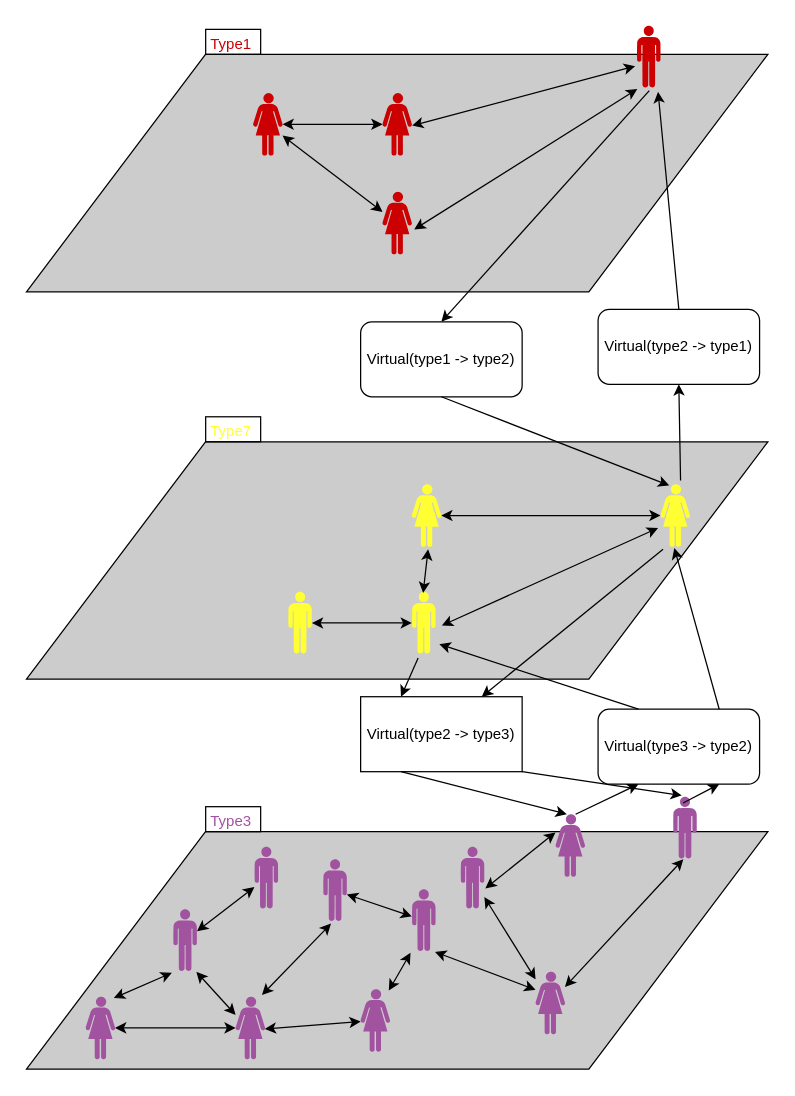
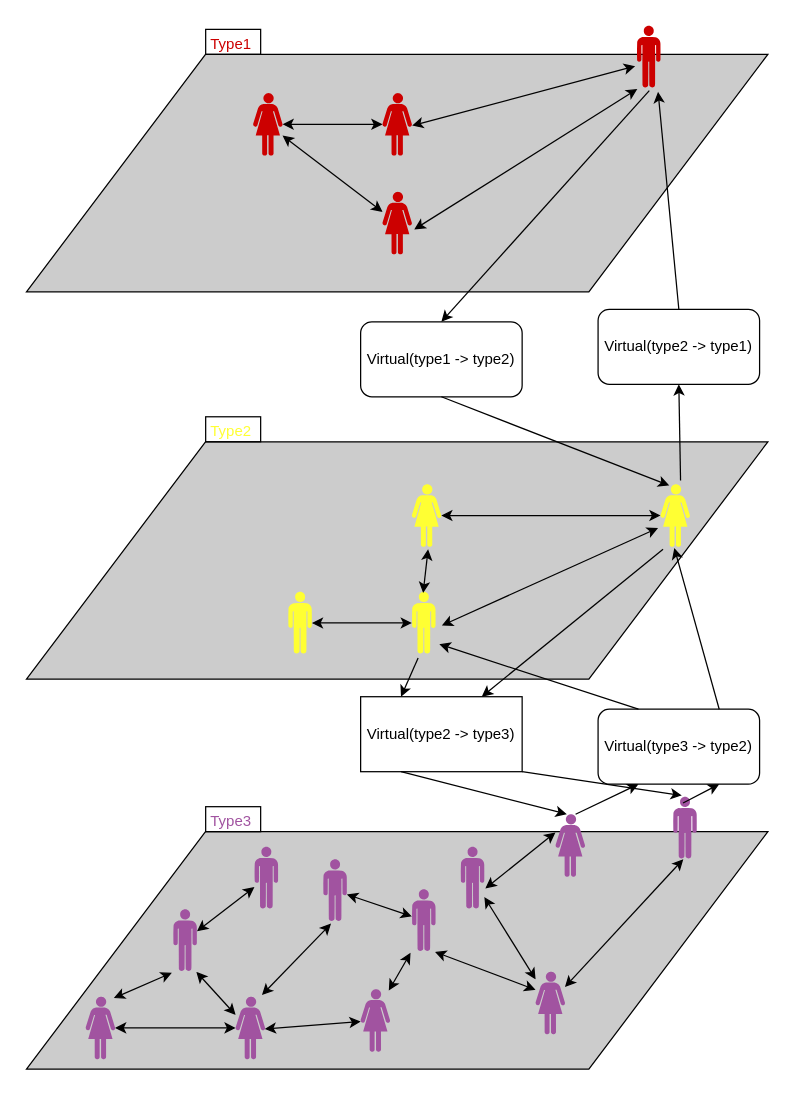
(231, 432) -> (231, 432)
